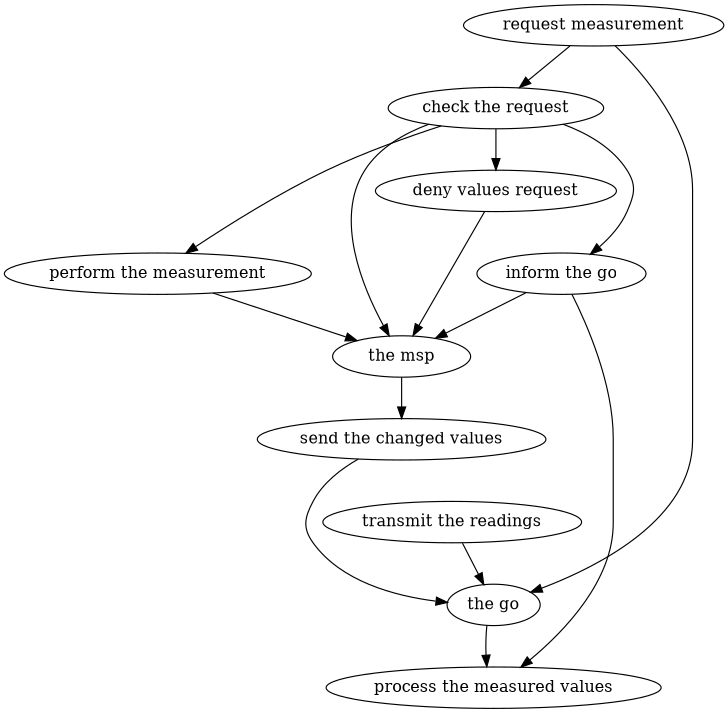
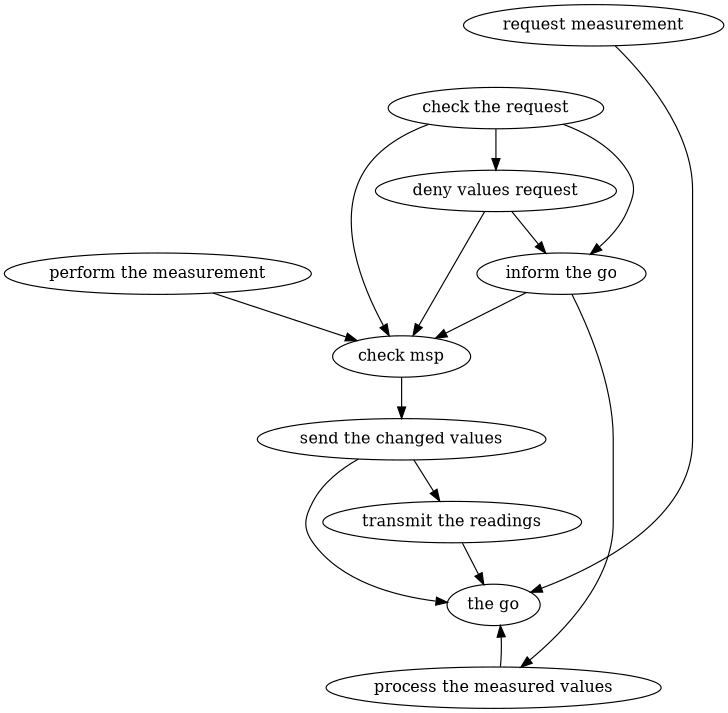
(549, 63) -> none
(314, 177) -> none
none -> (525, 228)
(402, 356) -> (402, 356)
none -> (424, 476)
(486, 640) -> (501, 652)
